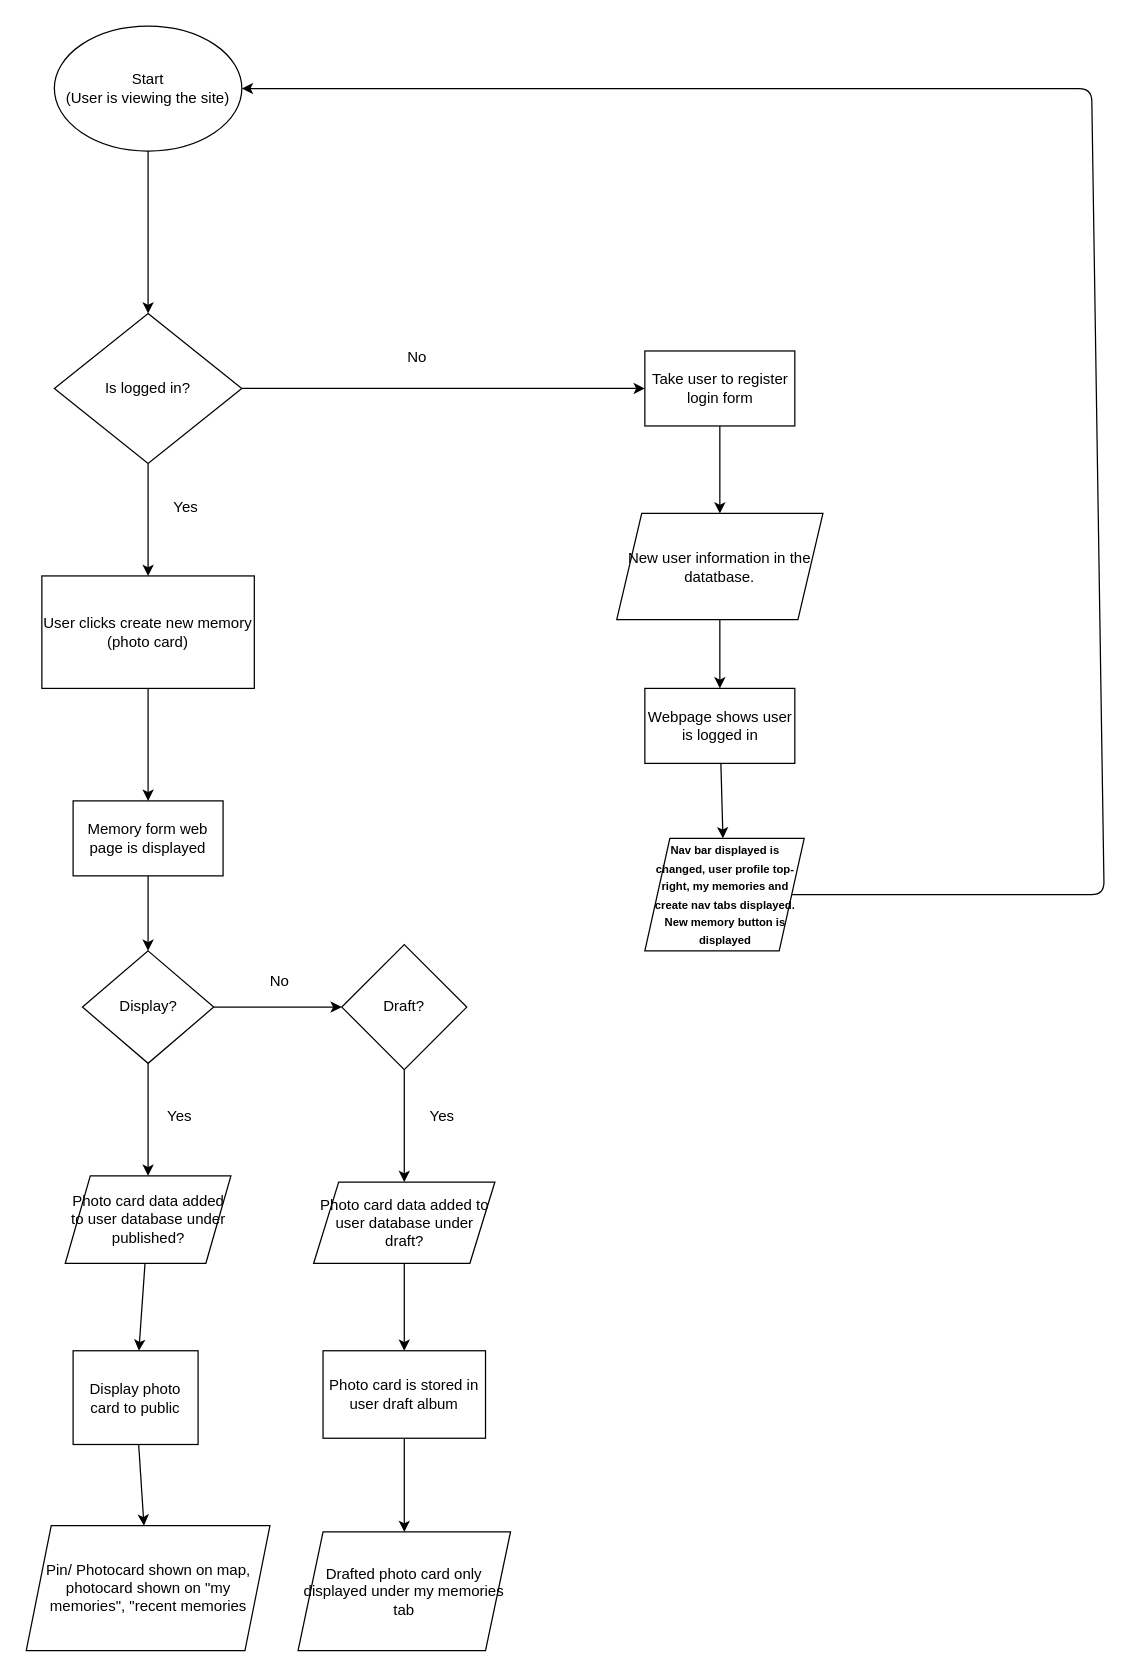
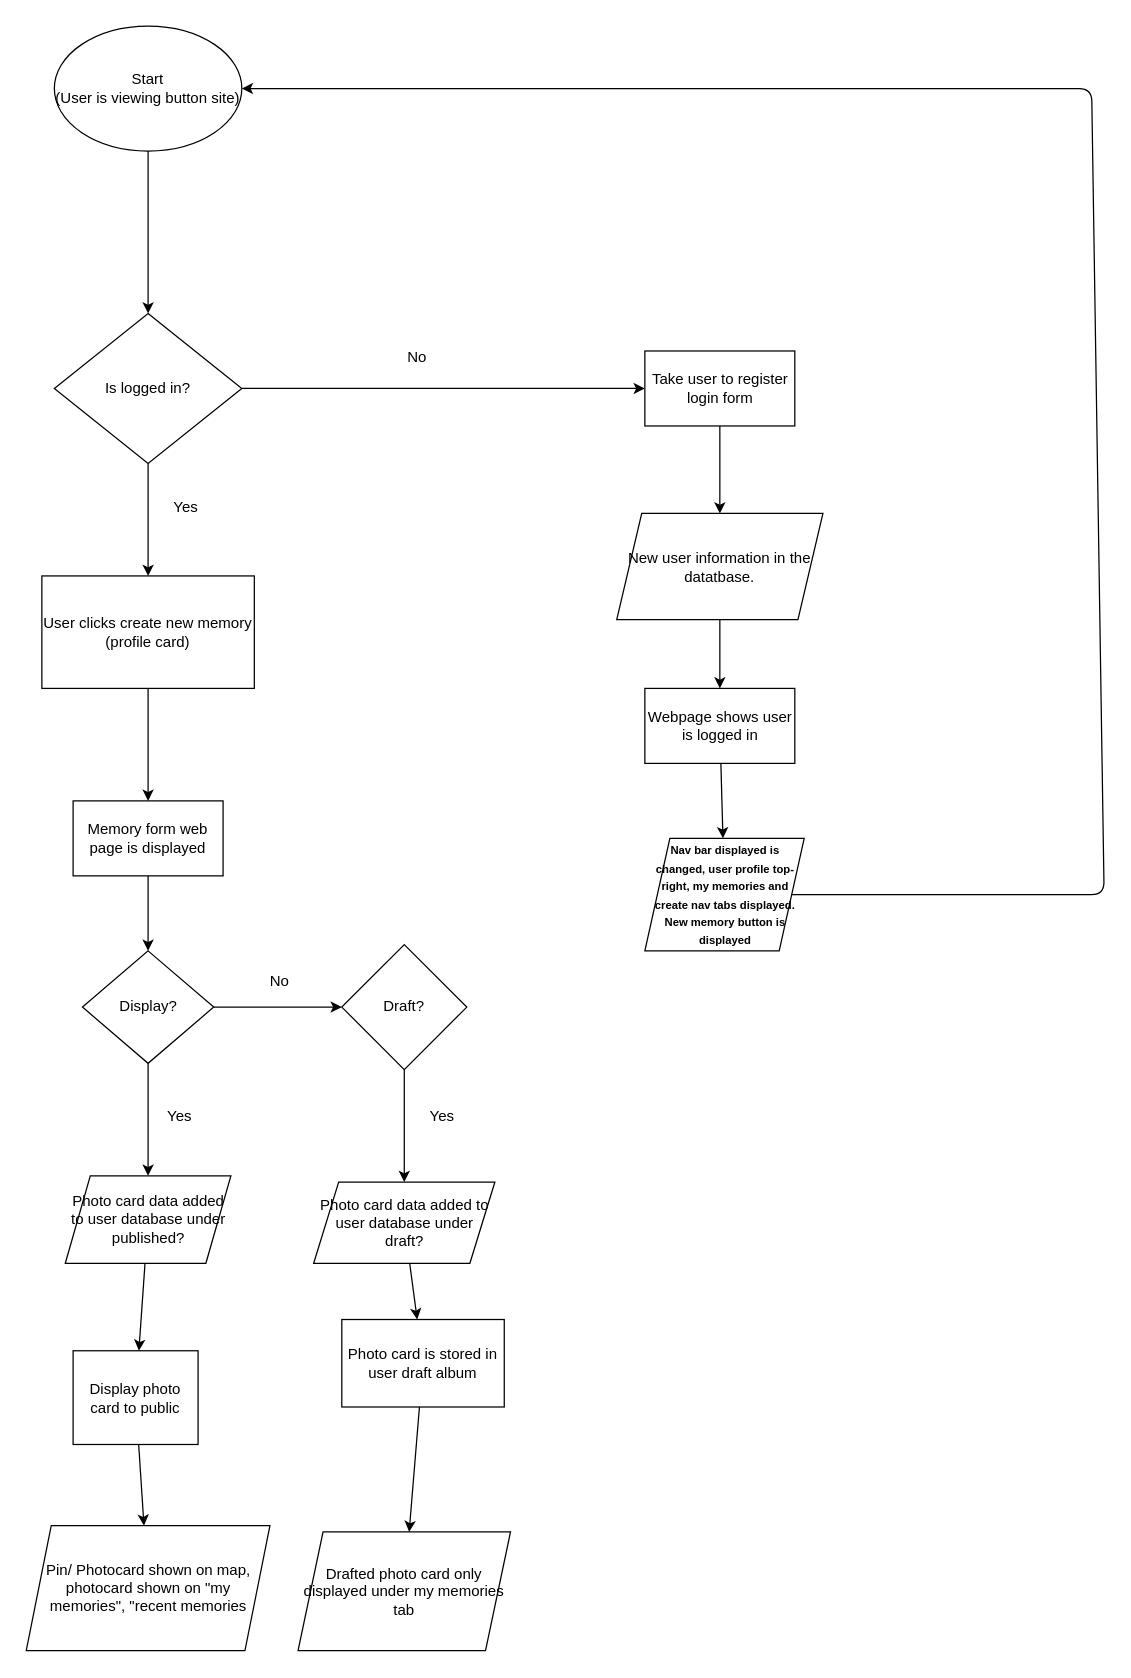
(148, 88) -> (148, 88)
(148, 632) -> (148, 632)
(404, 1394) -> (423, 1363)
